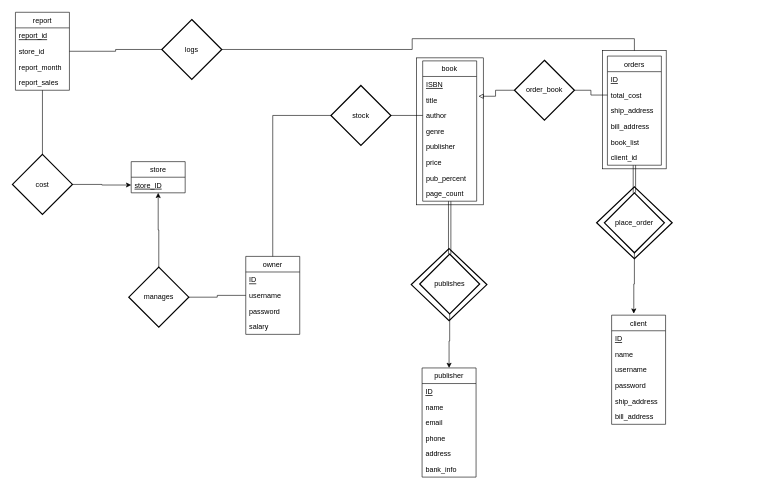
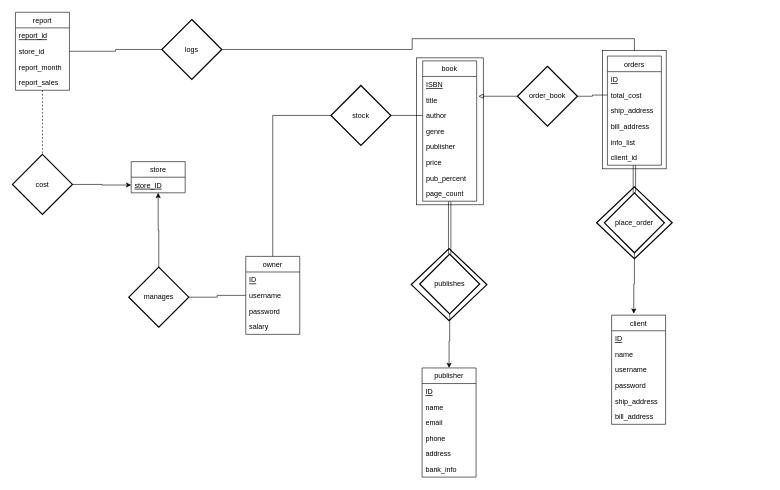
(545, 90) -> (548, 96)
(42, 122) -> (42, 122)
(627, 142) -> (626, 142)
